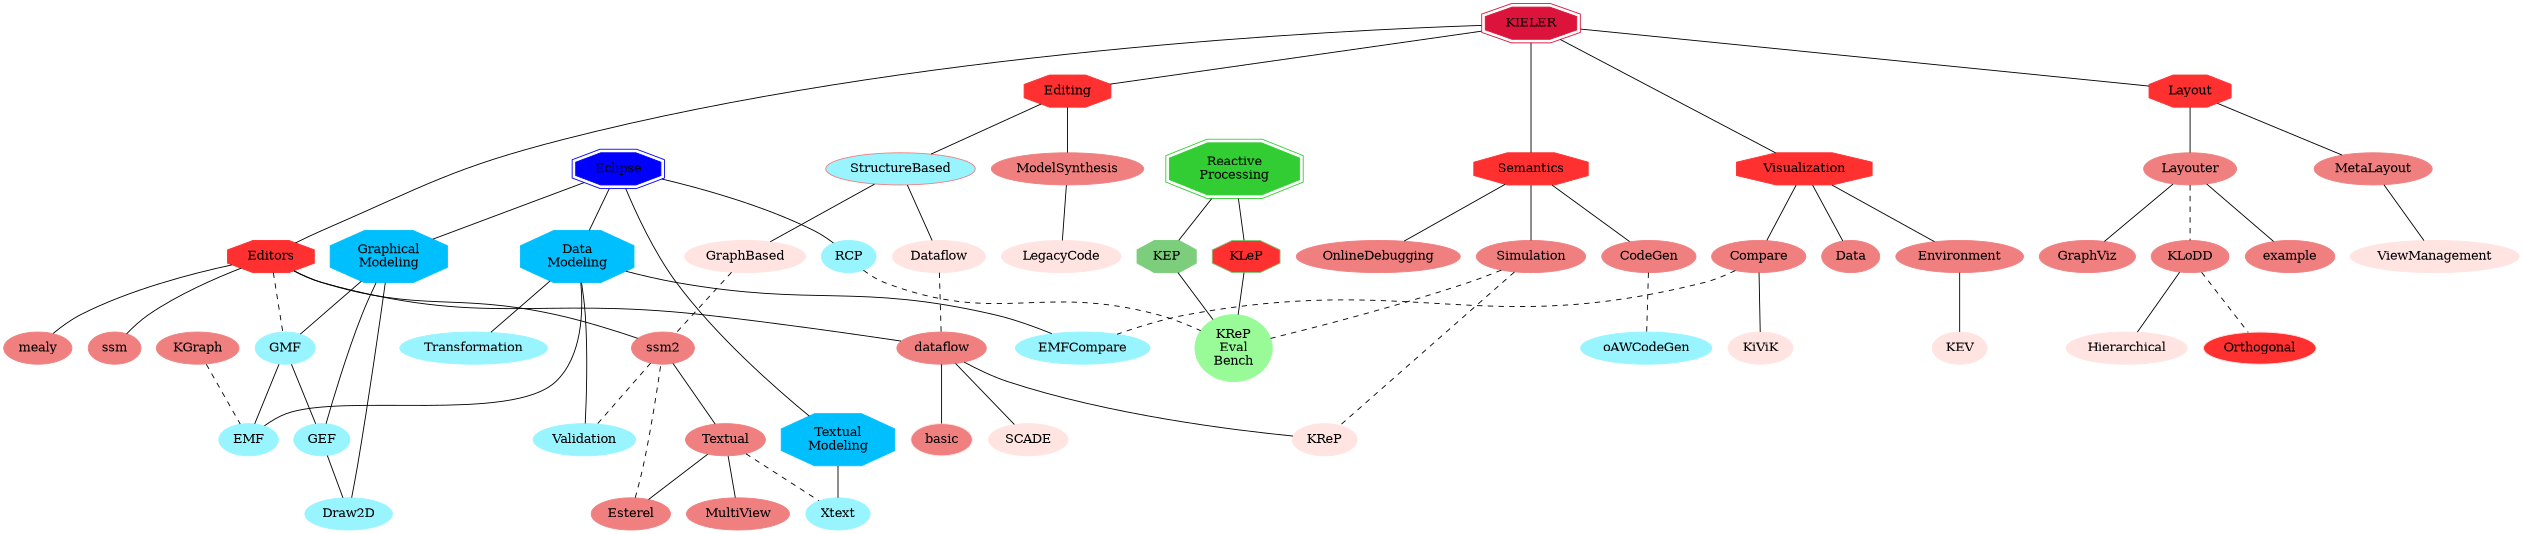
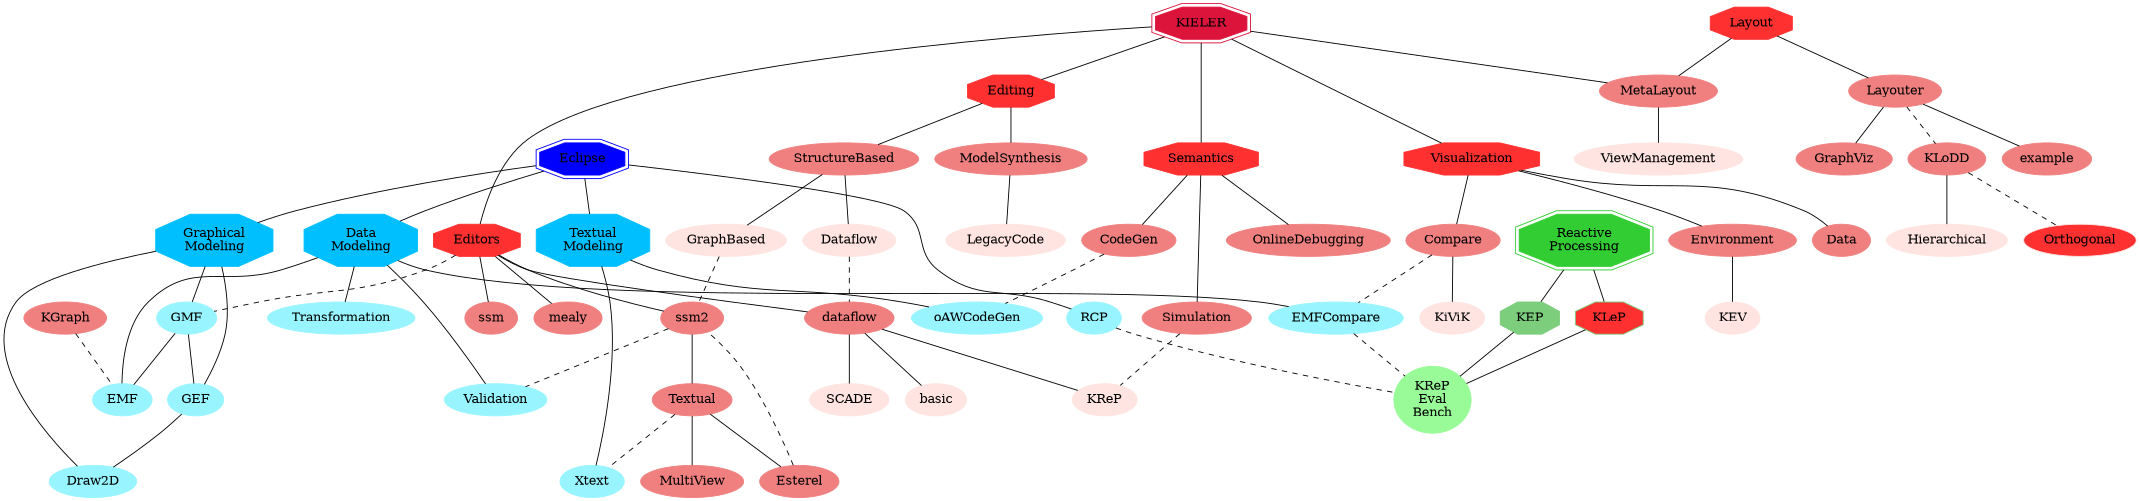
(1865, 58) -> (1429, 57)
(900, 169) -> (844, 159)
none -> (741, 287)
(1387, 308) -> (1379, 355)
(942, 440) -> (936, 400)
